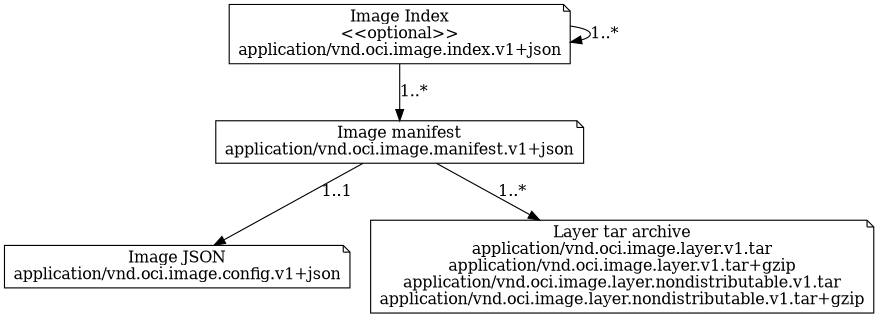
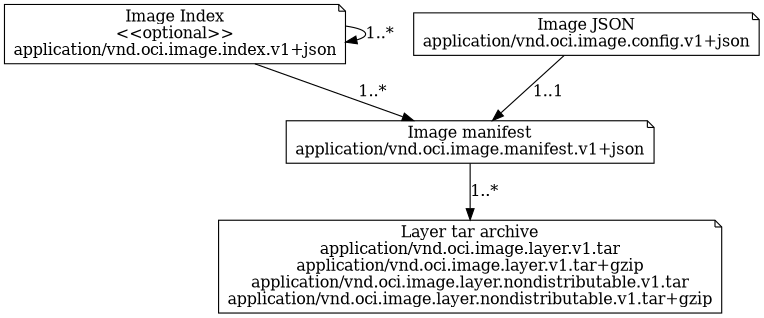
(294, 202) -> (533, 84)
